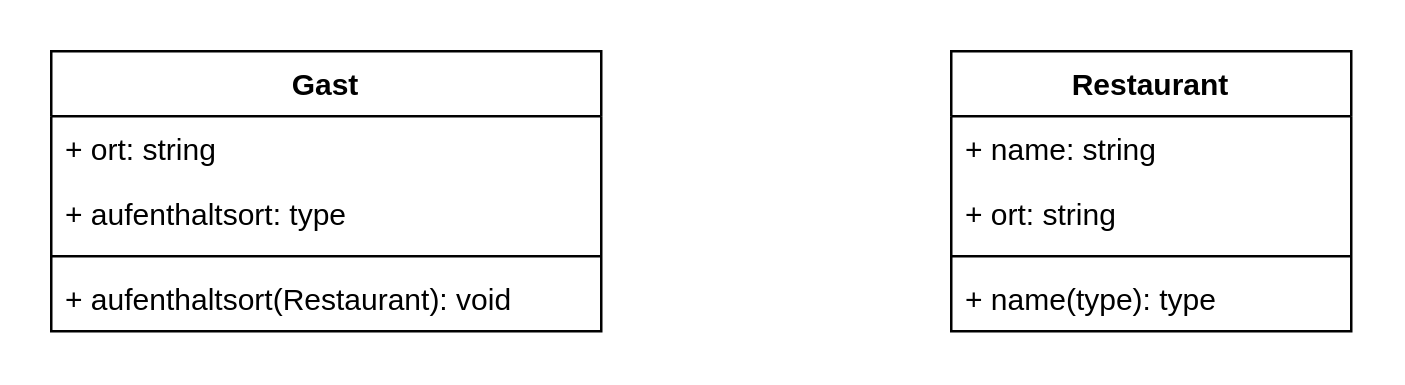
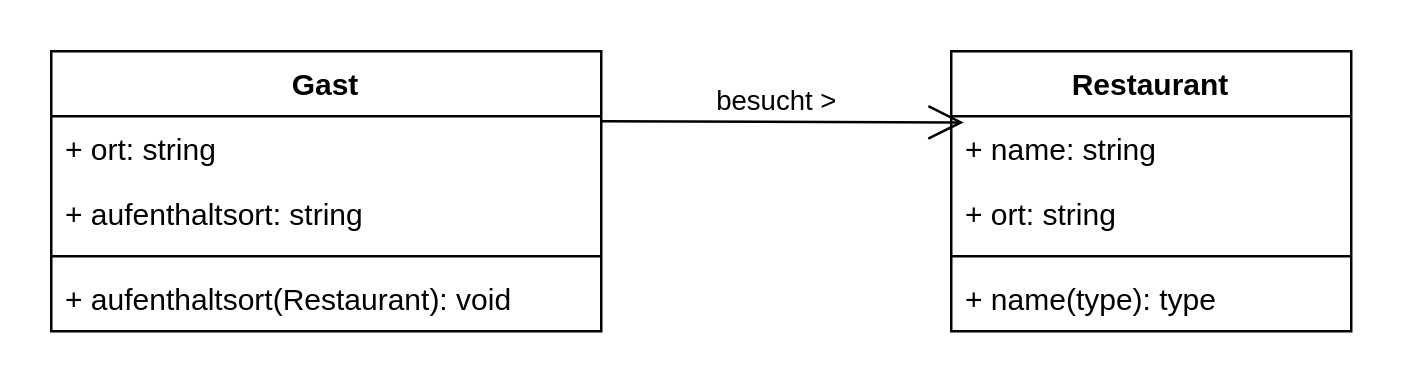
none -> (776, 122)
(235, 217) -> (248, 217)
